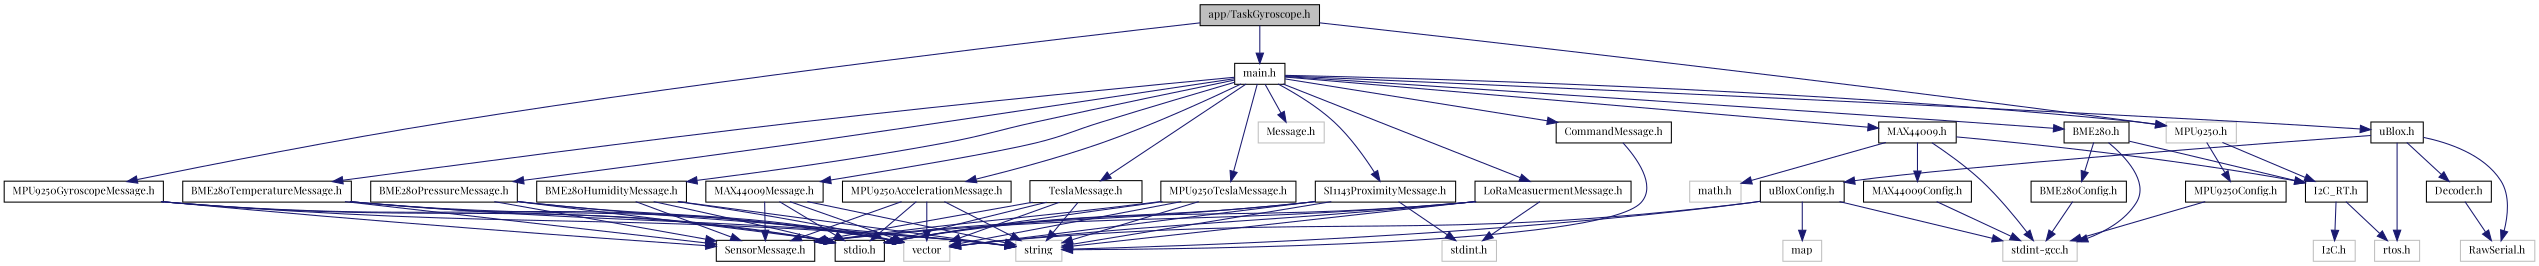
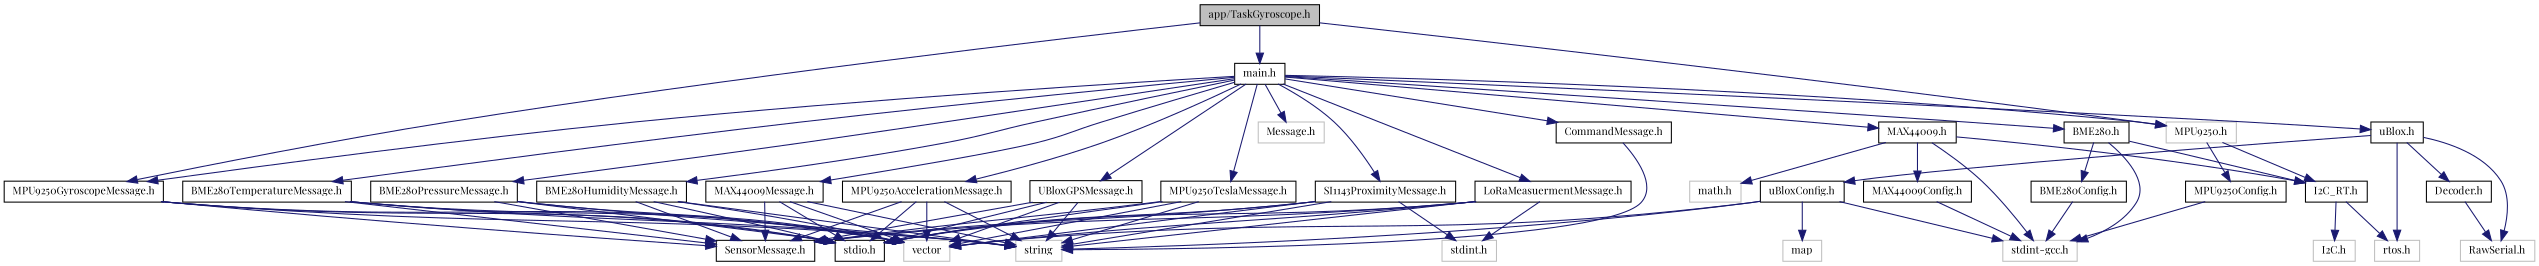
none -> (695, 116)
(1086, 192) -> (1086, 192)
